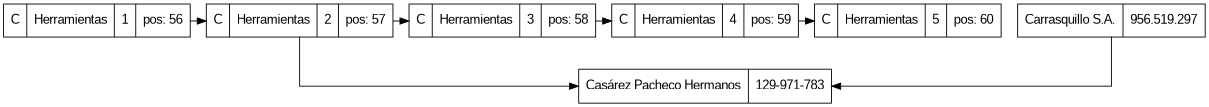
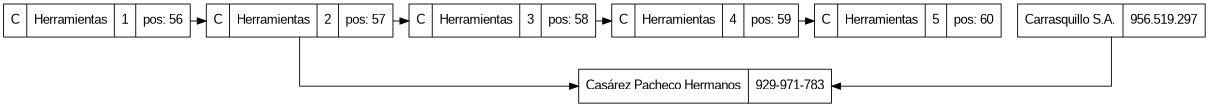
(790, 86) -> (790, 86)
